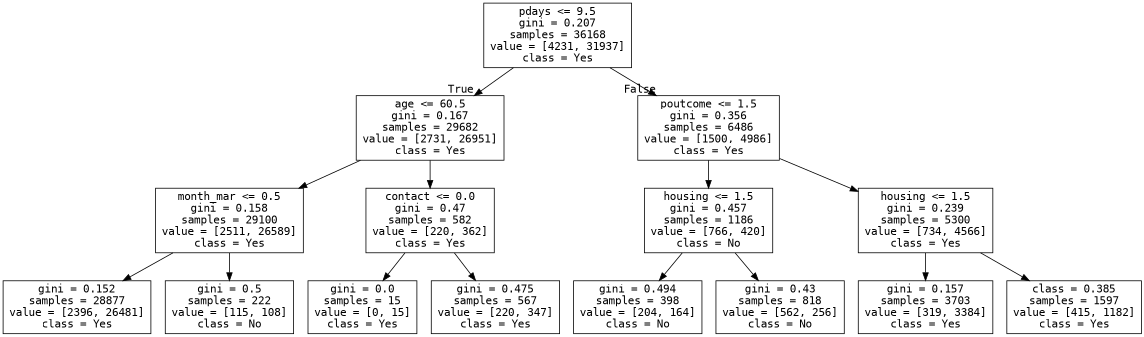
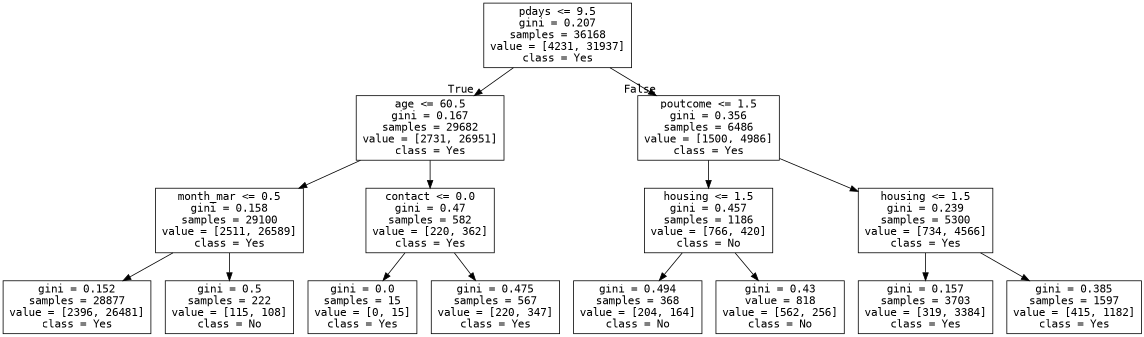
(638, 307) -> (638, 307)
(780, 307) -> (780, 307)
(1074, 307) -> (1074, 307)
